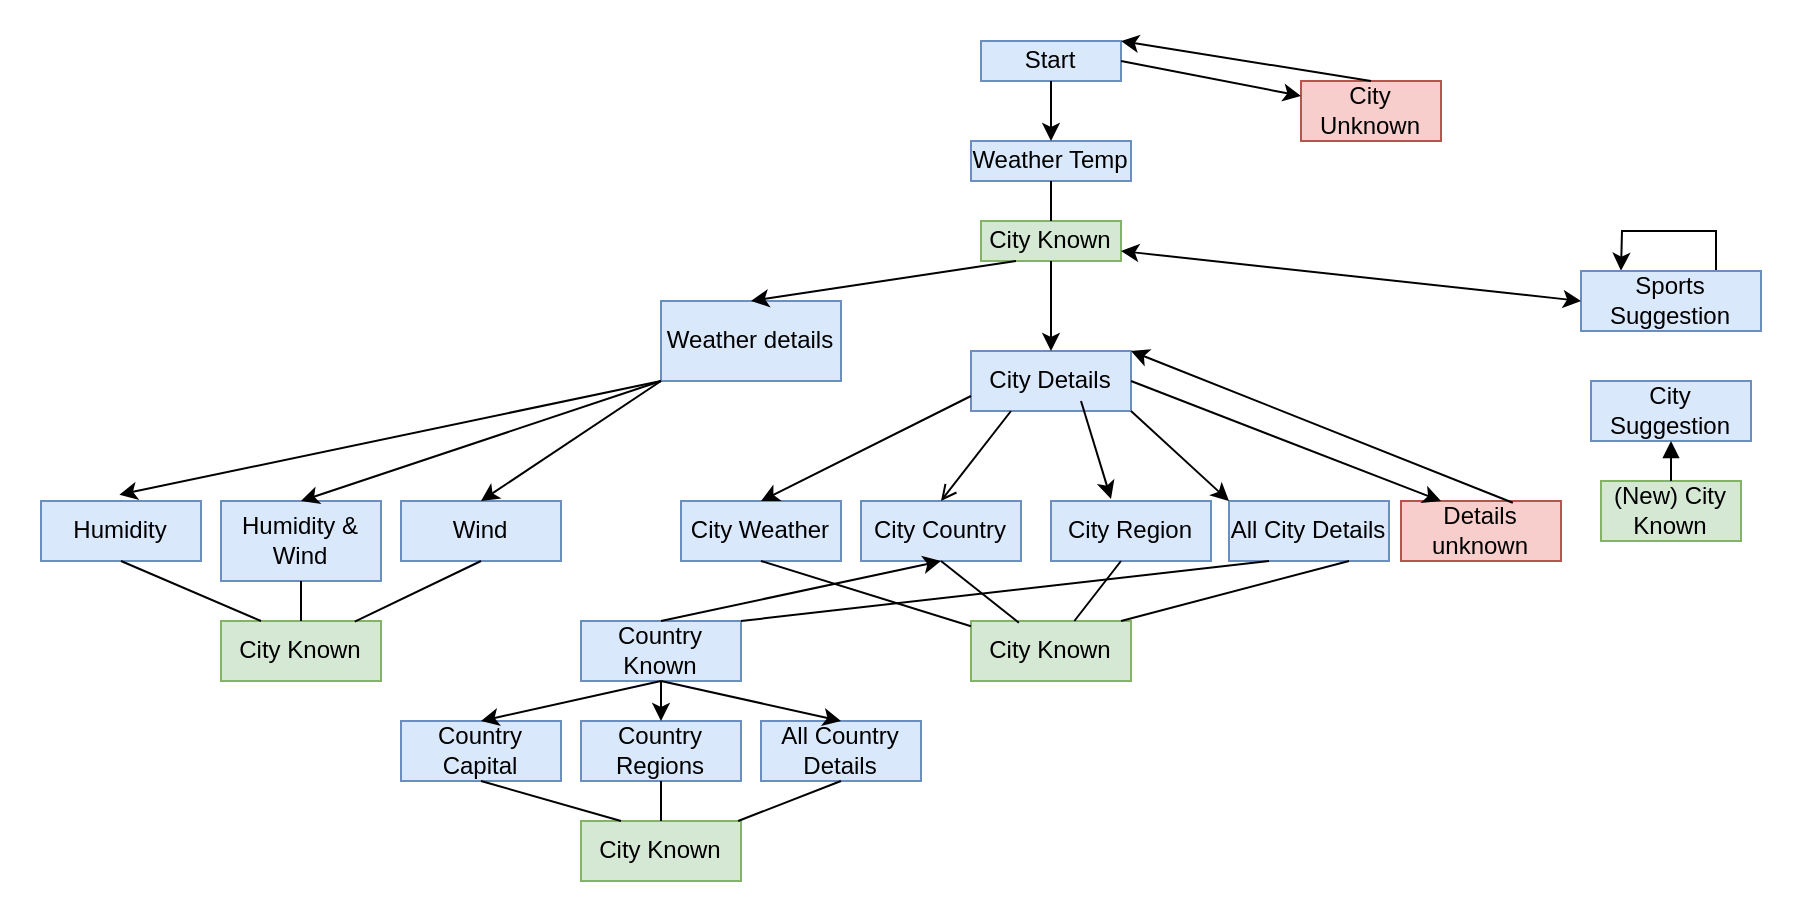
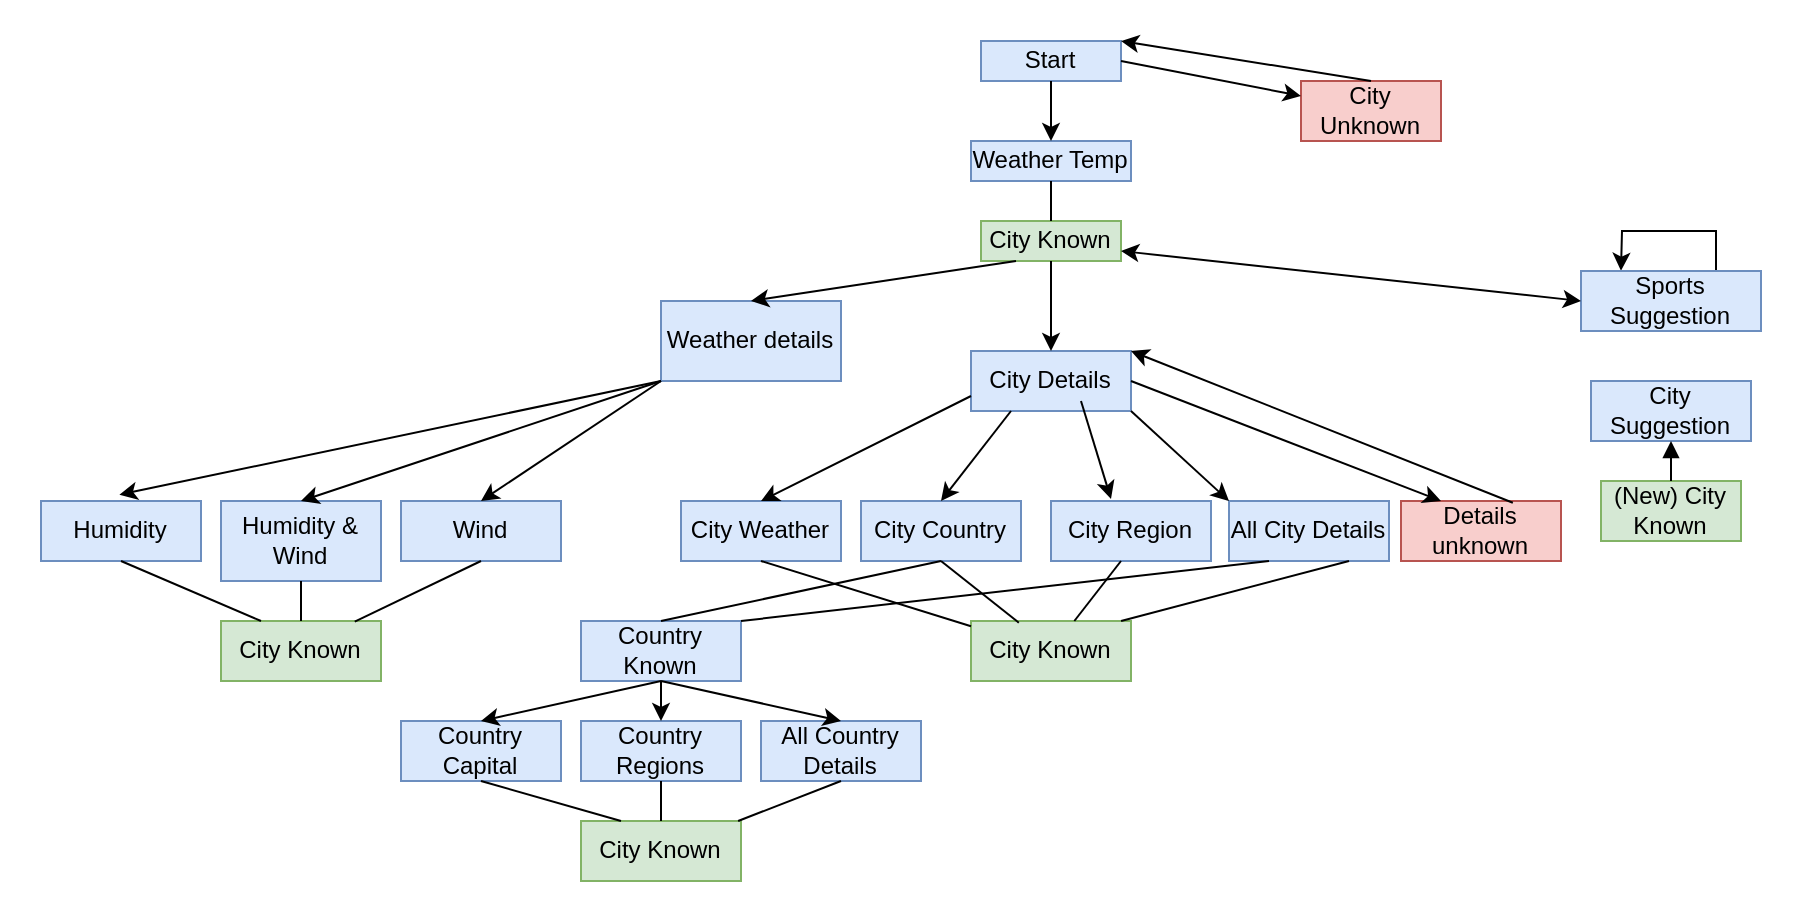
(947, 493) -> (950, 489)
(927, 564) -> (933, 563)
